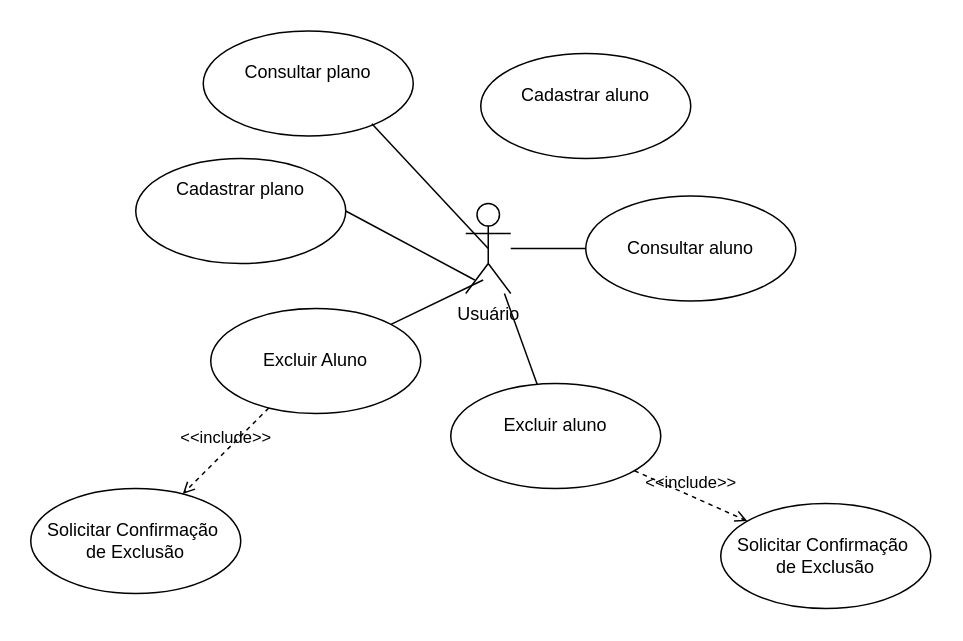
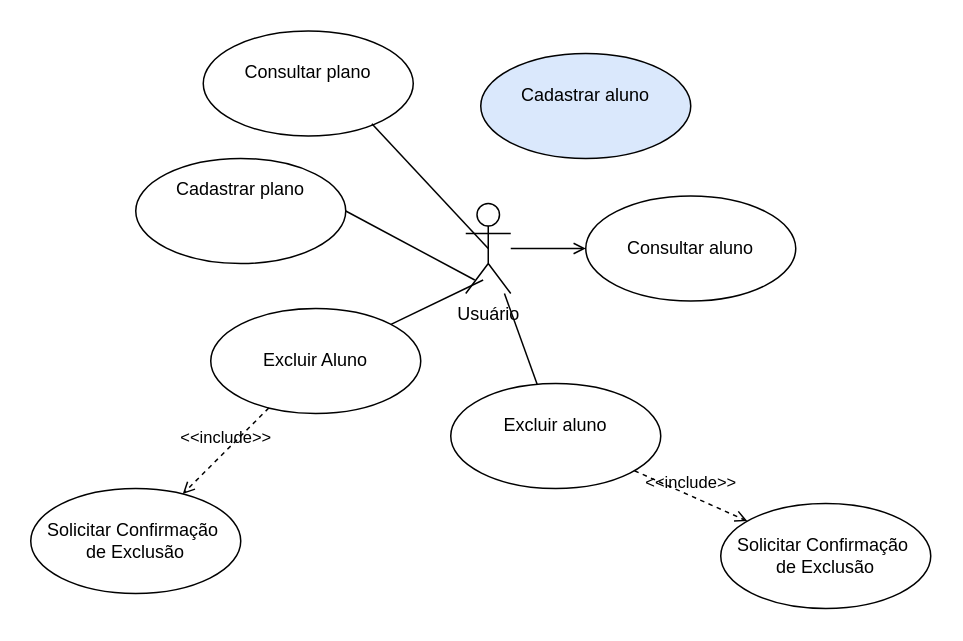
(586, 106) -> (586, 106)
(580, 248) -> (579, 248)
